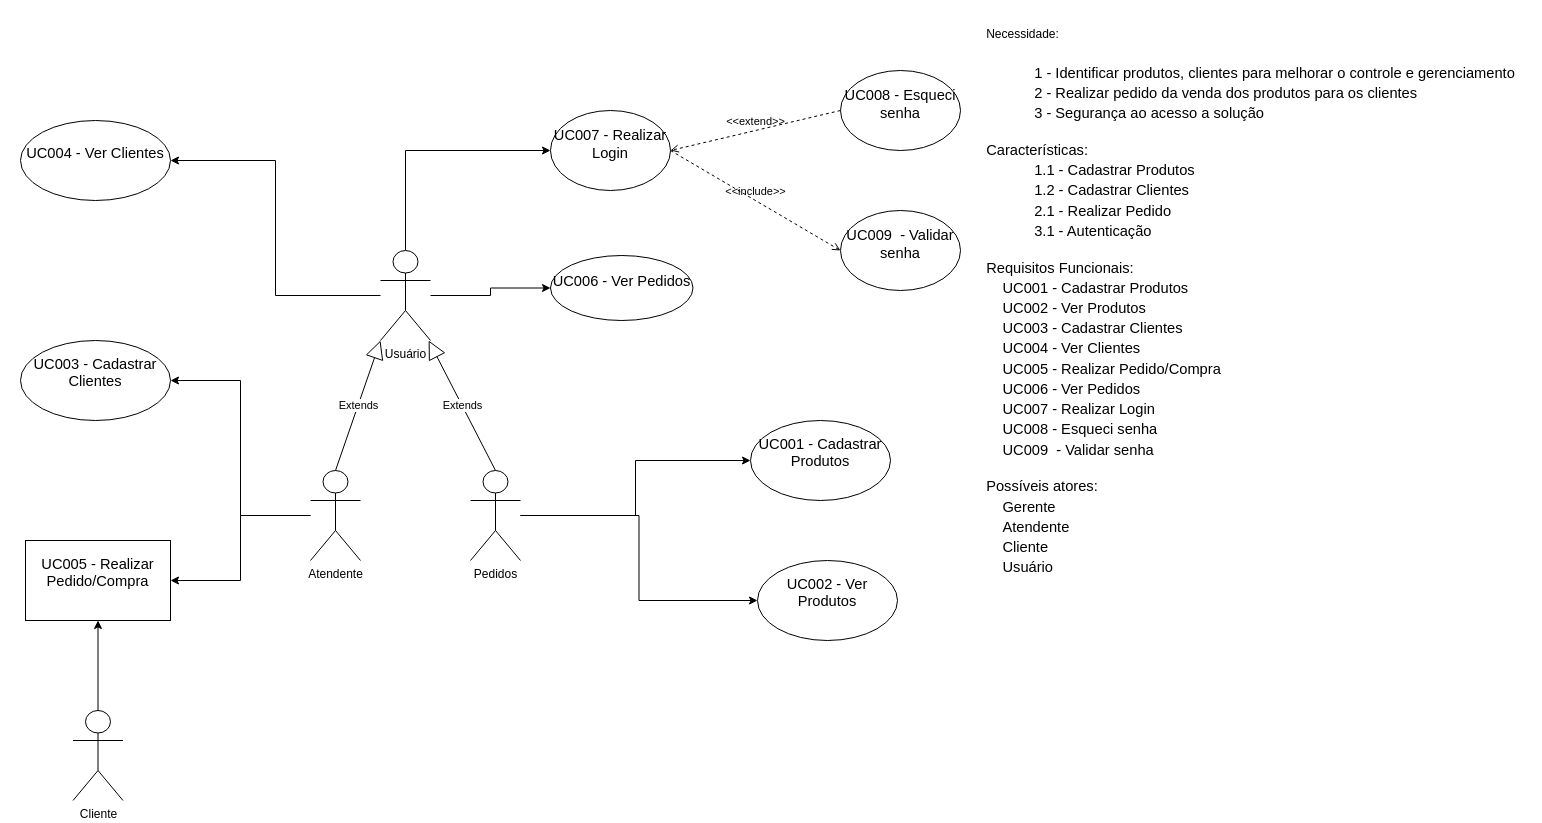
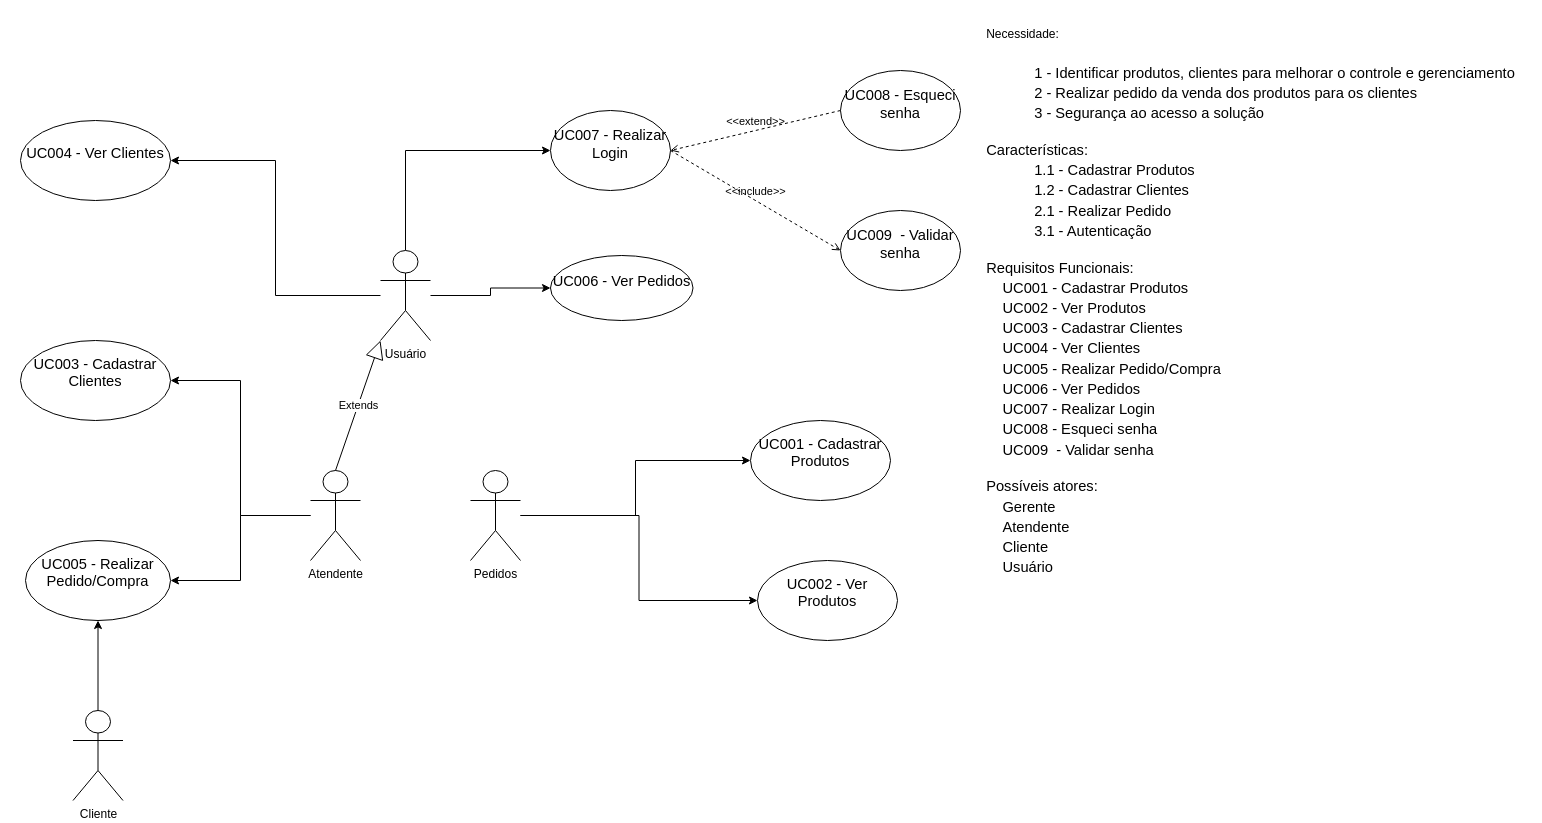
(466, 414) -> none
(98, 581) -> (98, 581)
